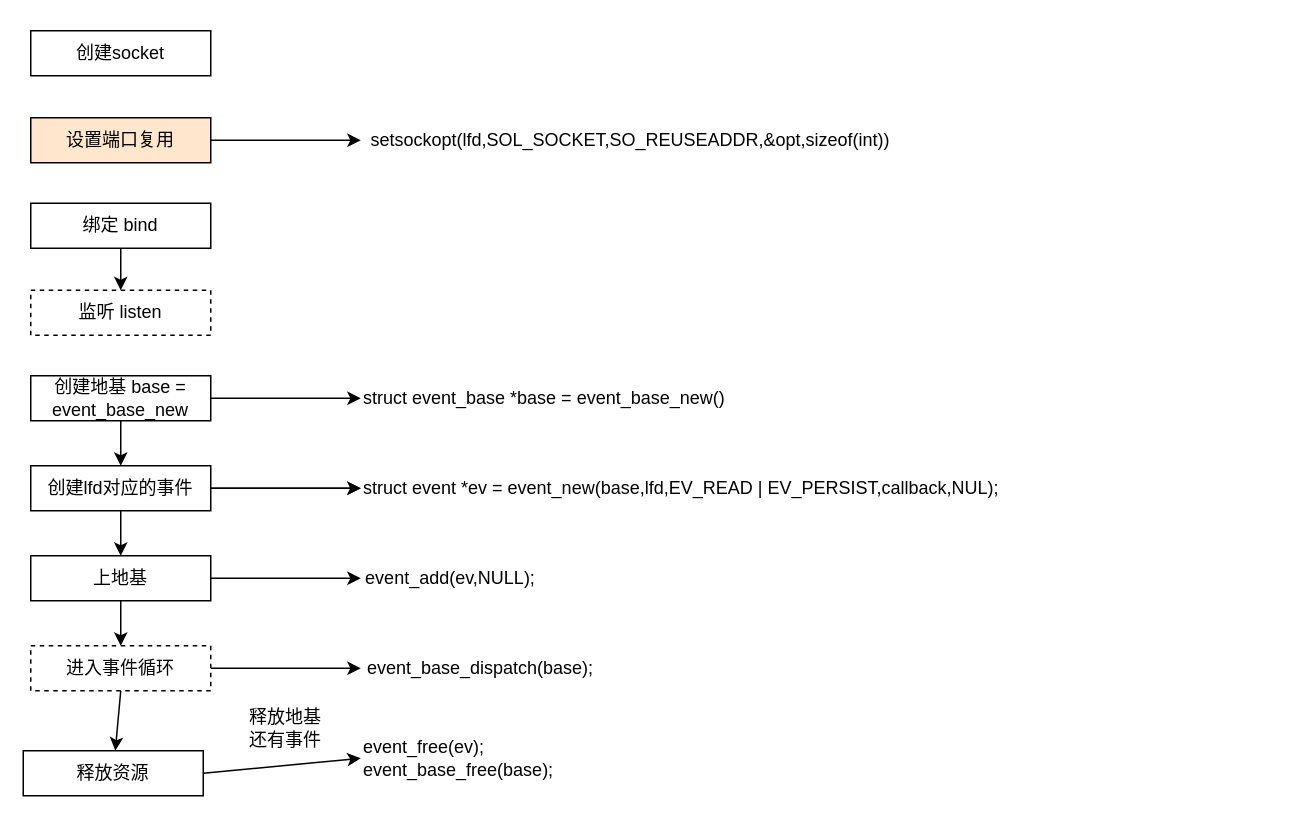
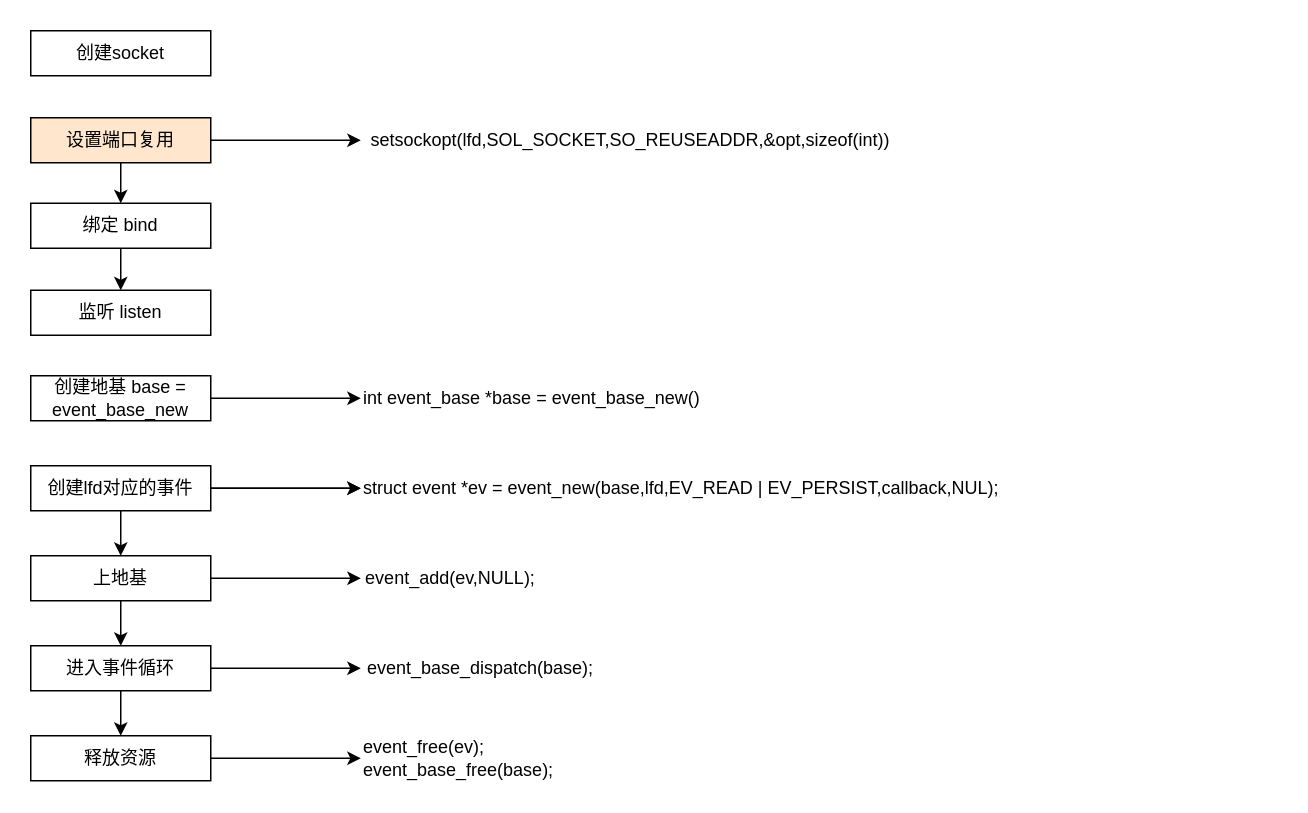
none -> (121, 178)
(121, 313) -> (121, 313)
(566, 398) -> (549, 398)
(121, 438) -> none
(121, 668) -> (121, 668)
(286, 728) -> none
(113, 773) -> (121, 758)
